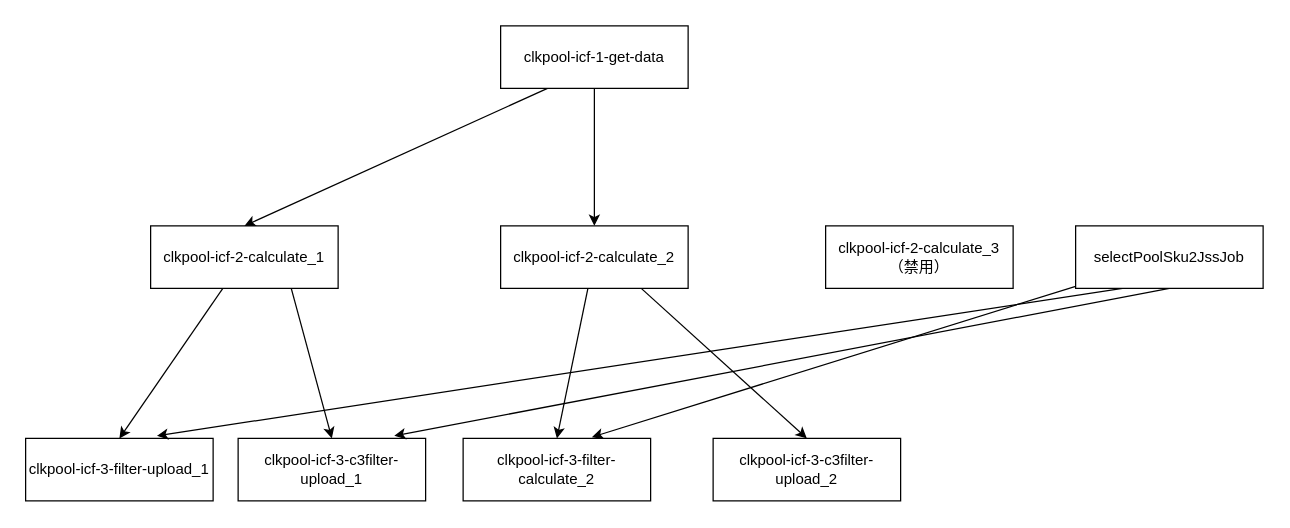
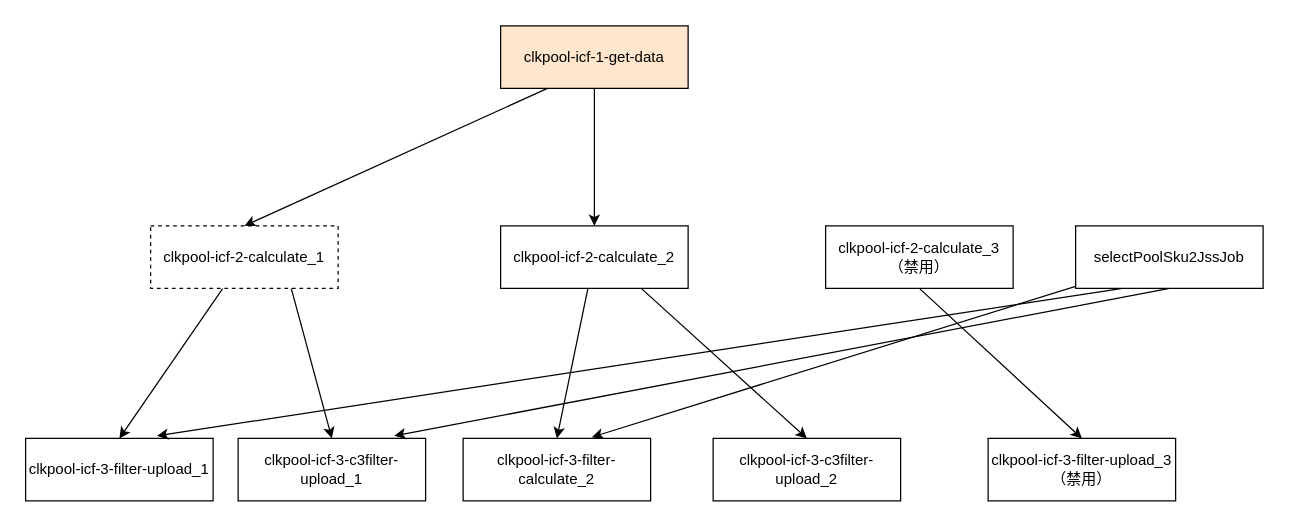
(594, 57) -> (594, 57)
(244, 257) -> (244, 257)
none -> (997, 360)
none -> (1082, 469)
